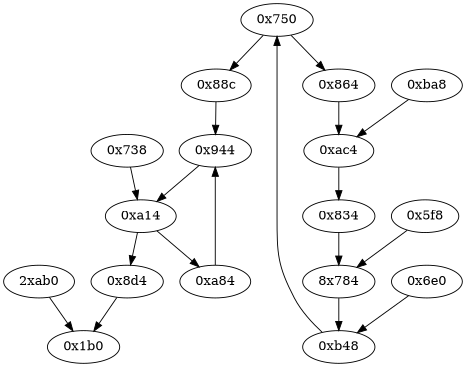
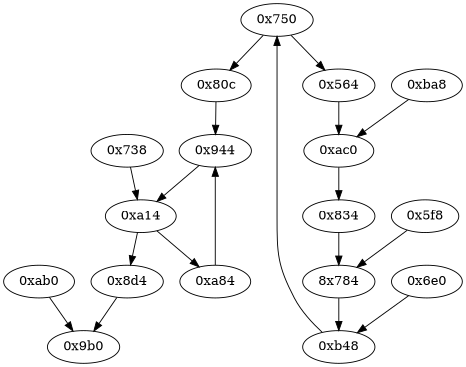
(216, 85) -> (216, 85)
(339, 85) -> (339, 85)
(339, 151) -> (339, 151)
(39, 282) -> (39, 282)
(84, 347) -> (84, 347)
